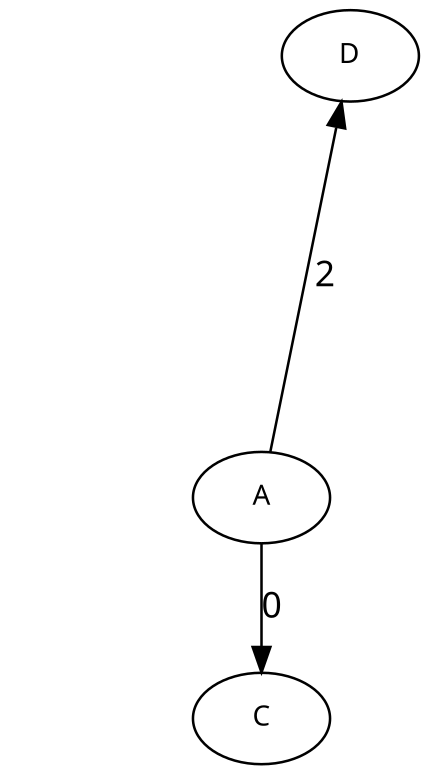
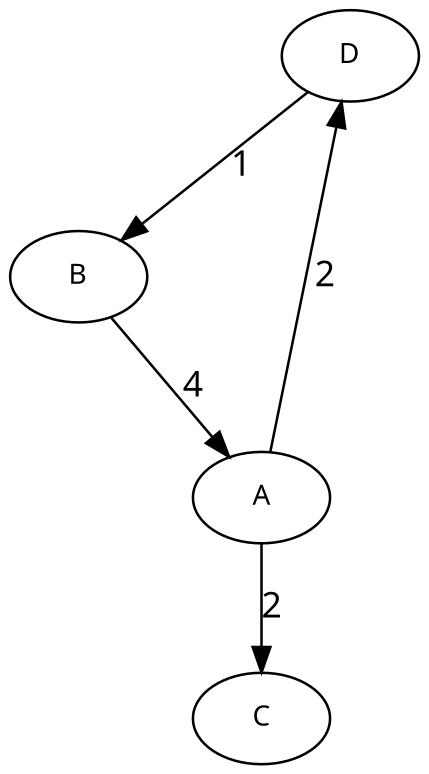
none -> (79, 277)
(273, 608) -> (273, 608)
